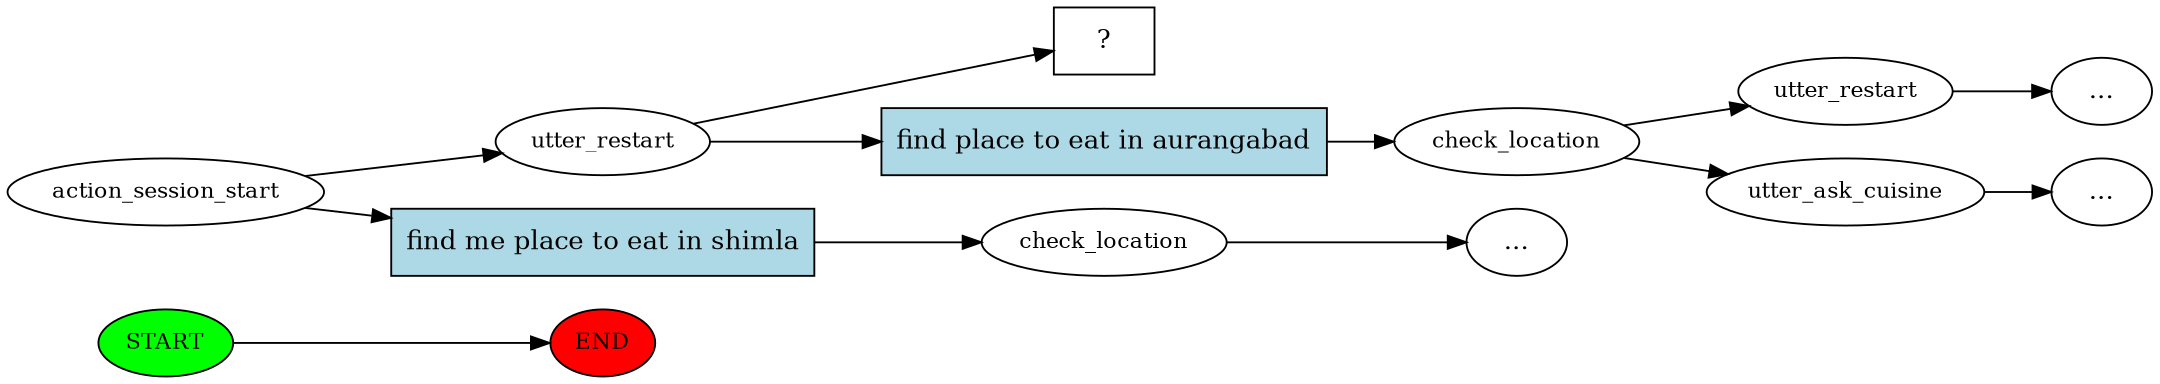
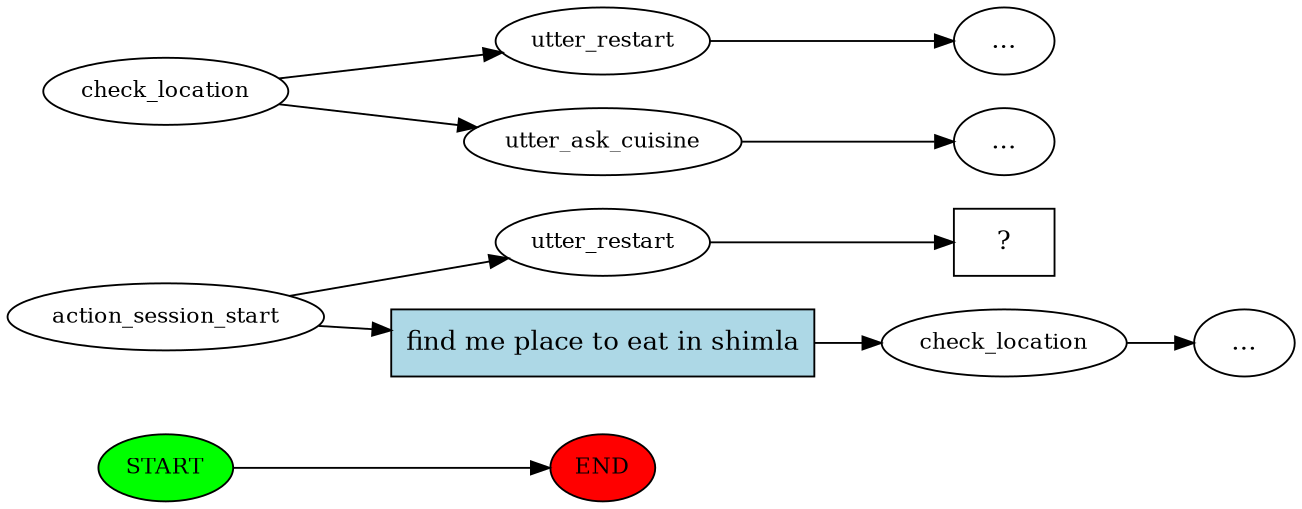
(1104, 142) -> none
